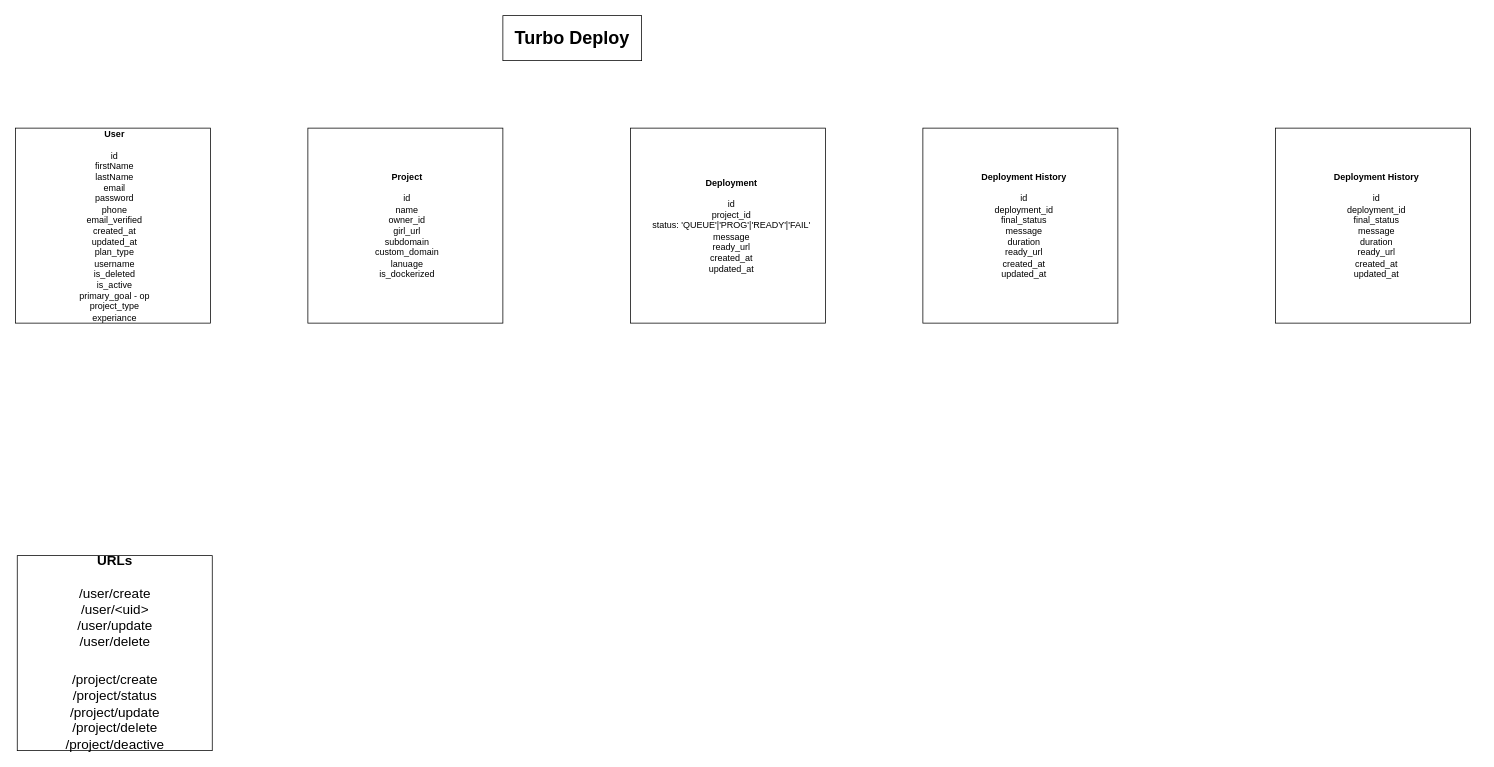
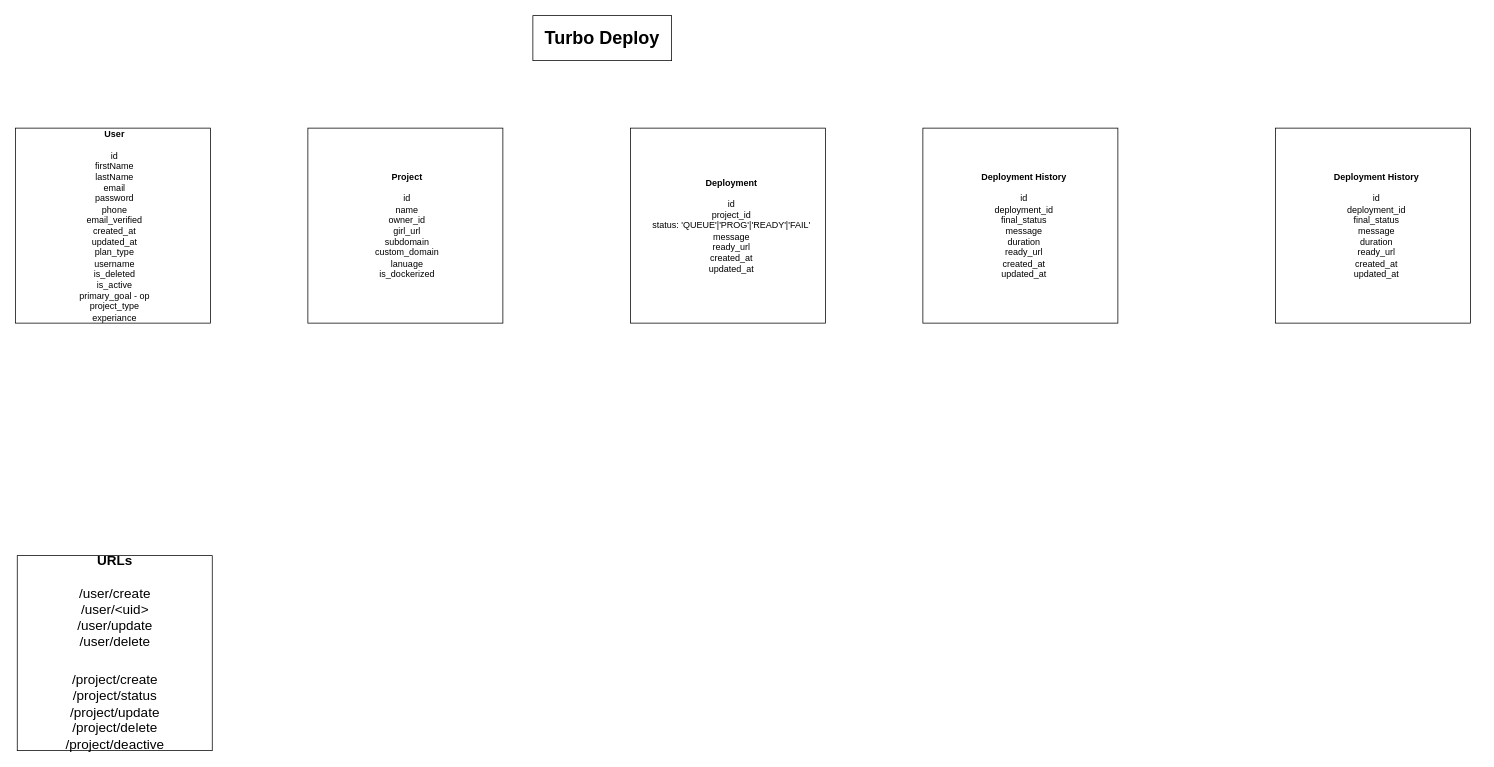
(572, 38) -> (602, 38)
